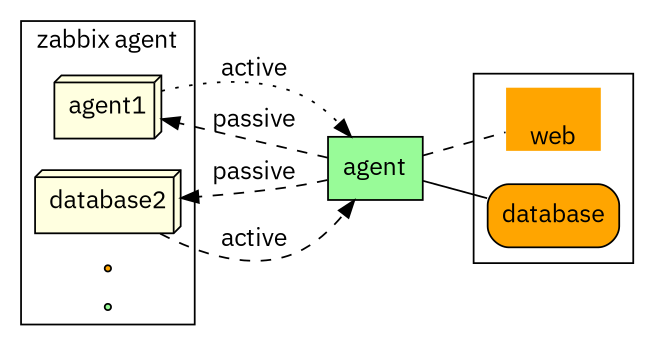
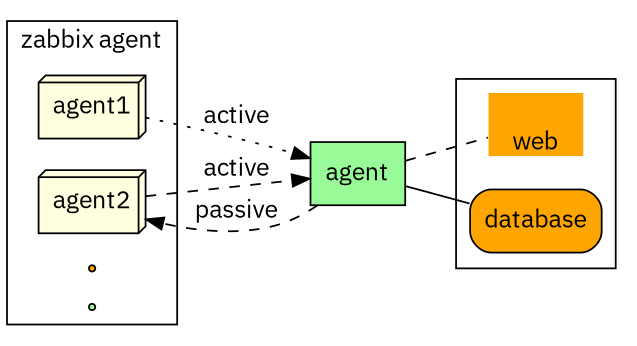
(253, 140) -> none
(108, 202) -> (92, 202)
